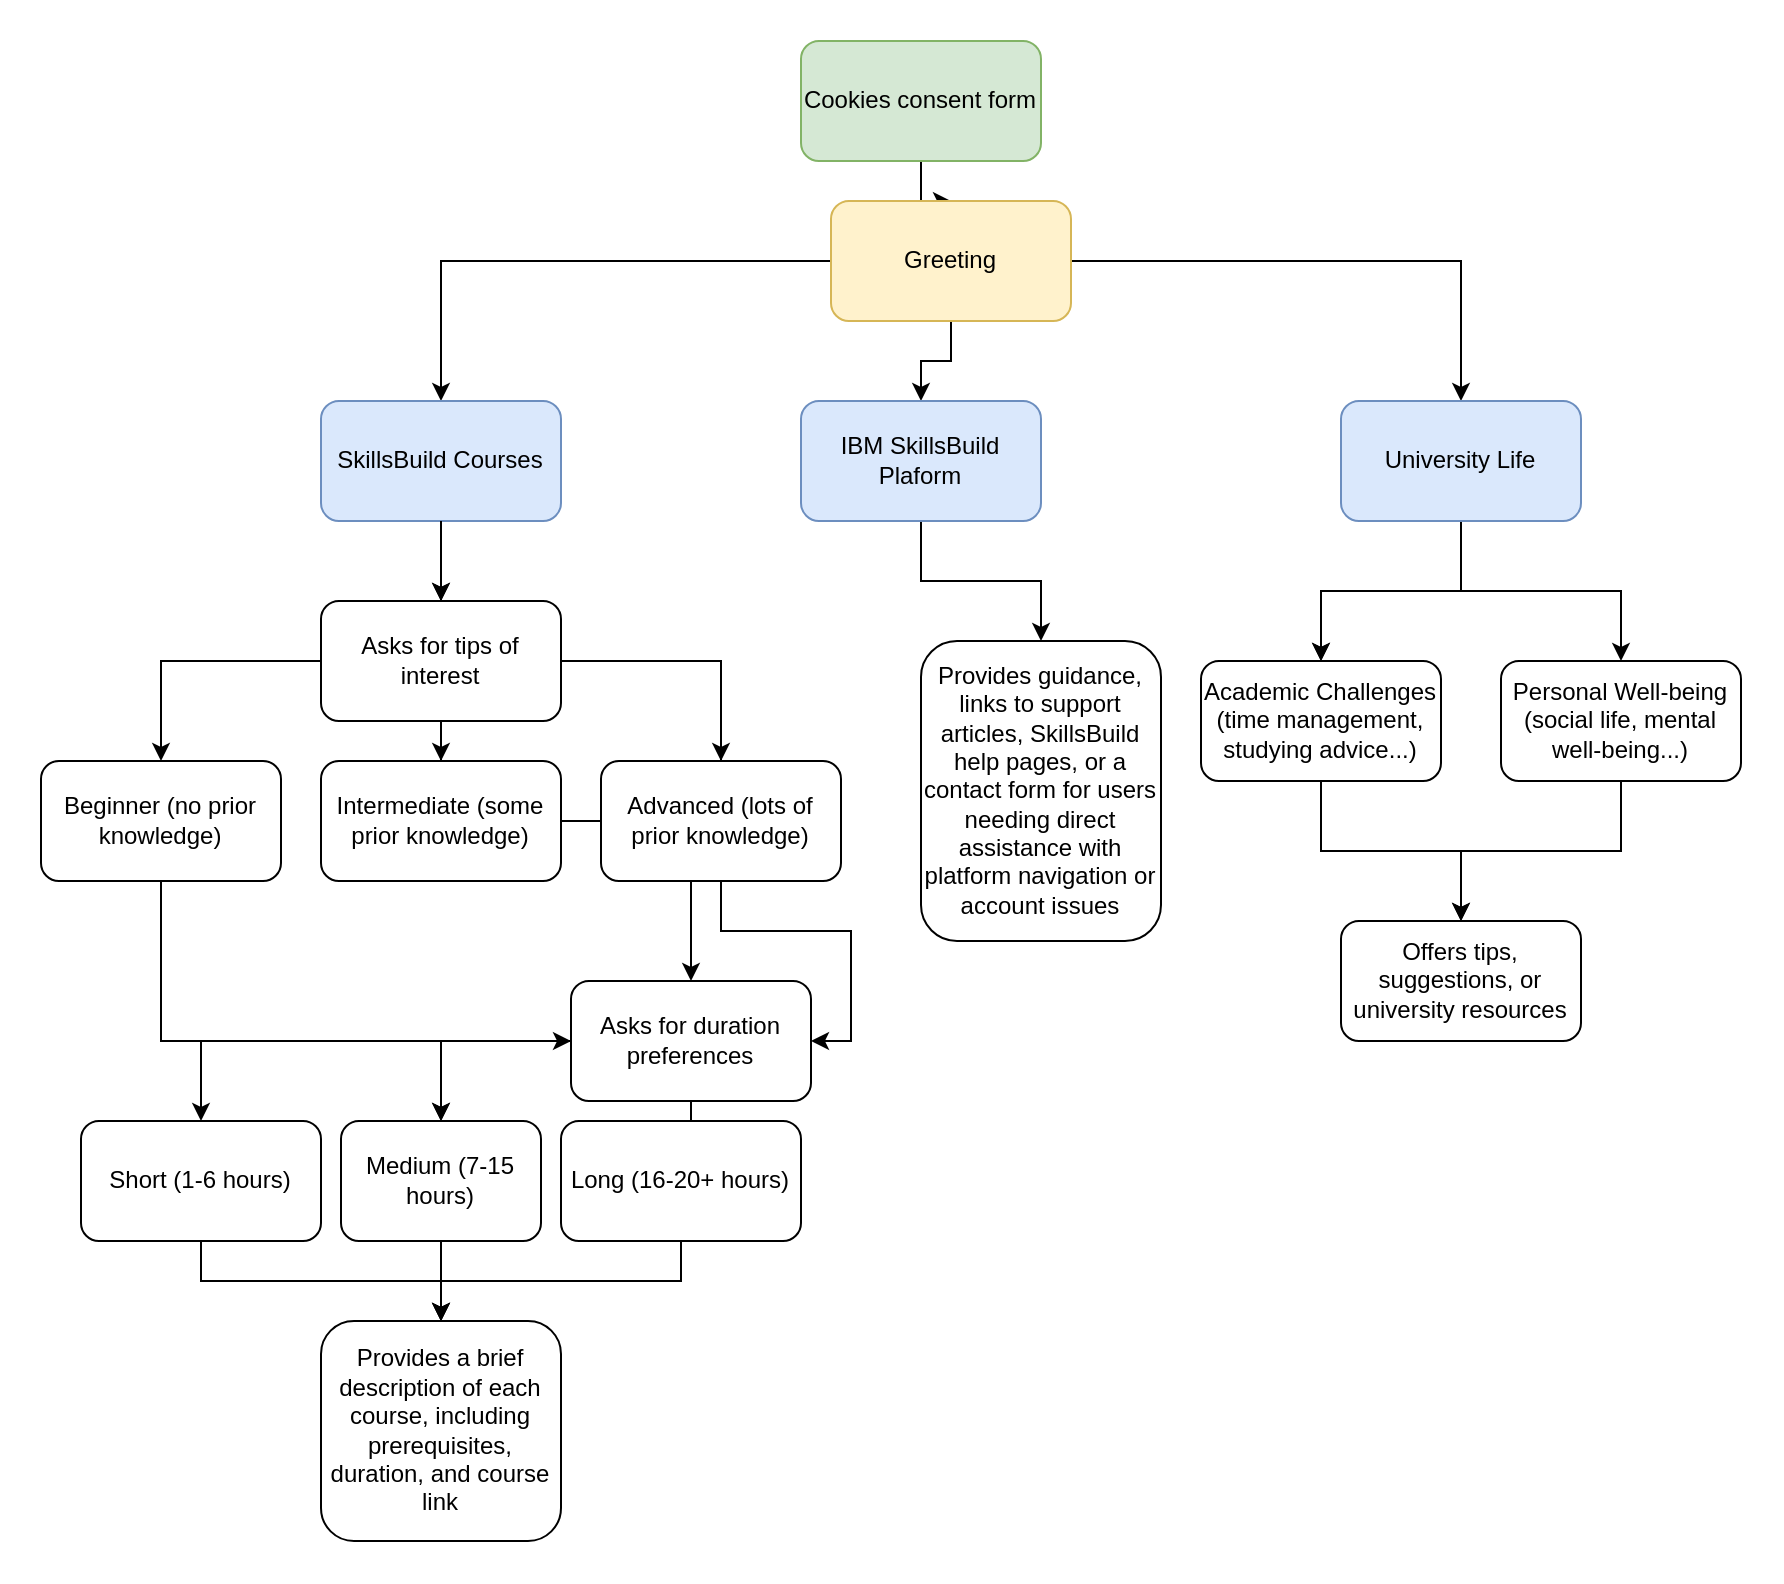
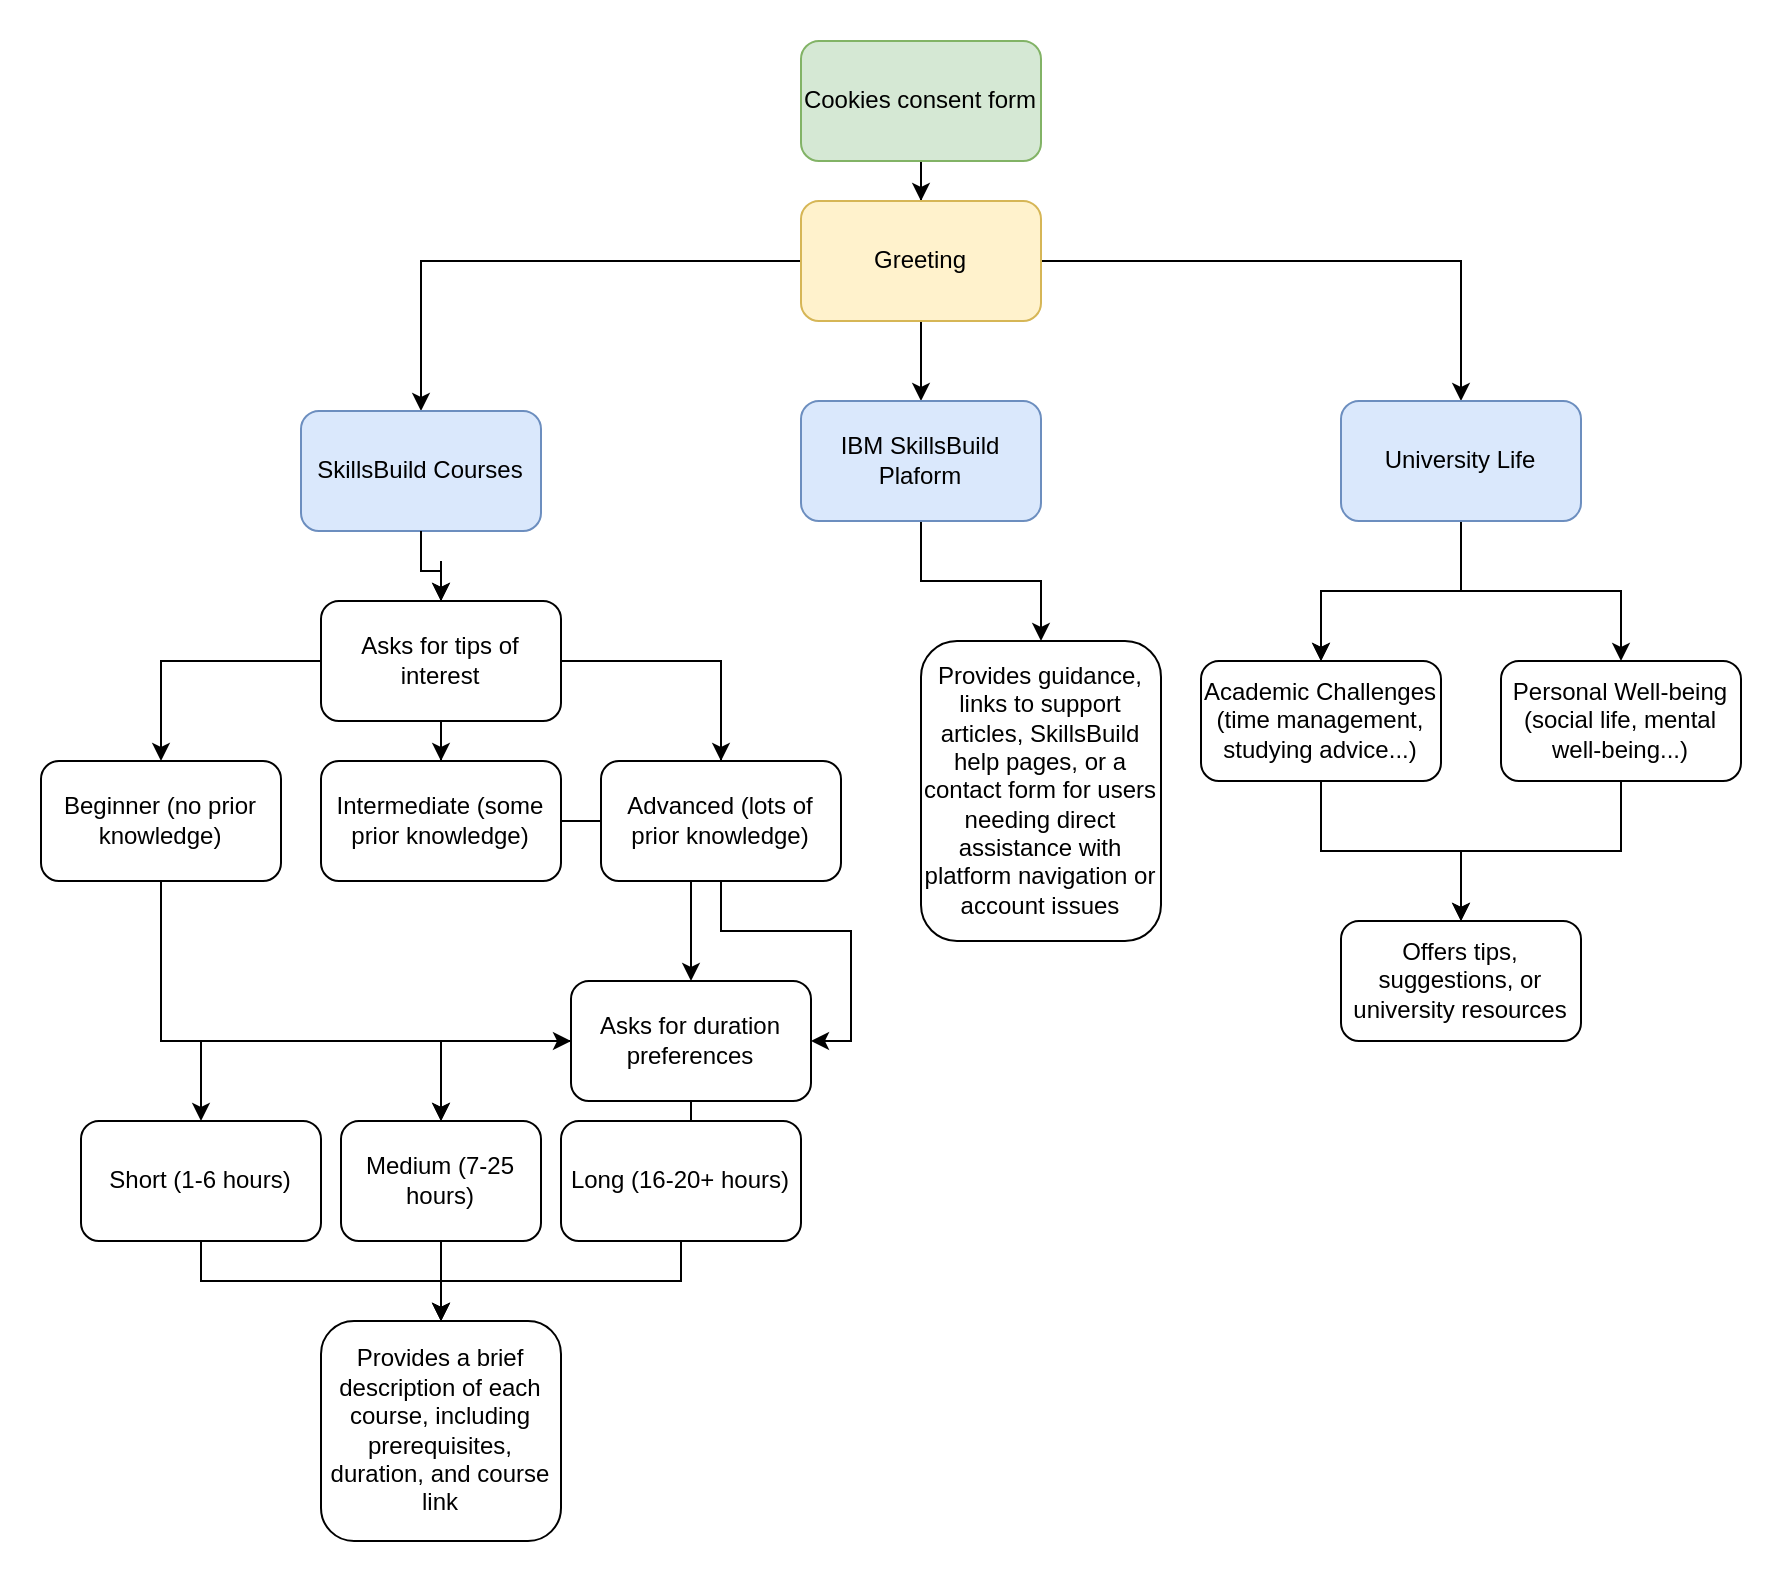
(951, 261) -> (921, 261)
(441, 461) -> (421, 471)
(441, 1181) -> (441, 1181)
